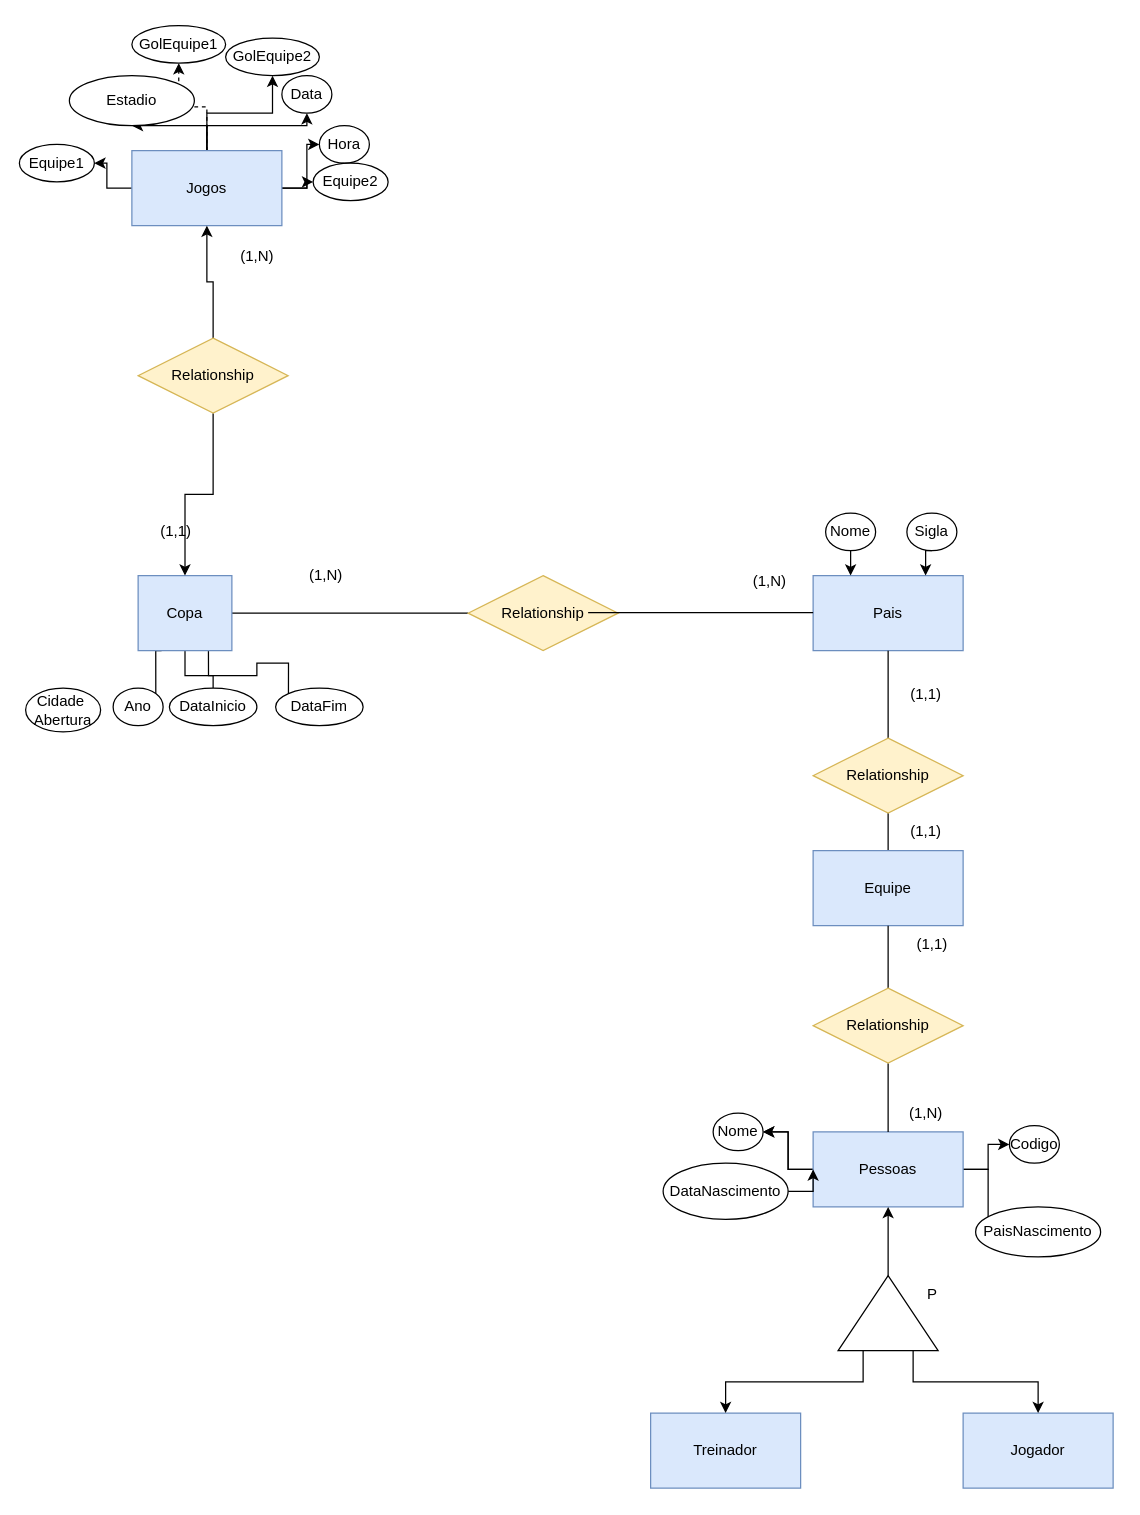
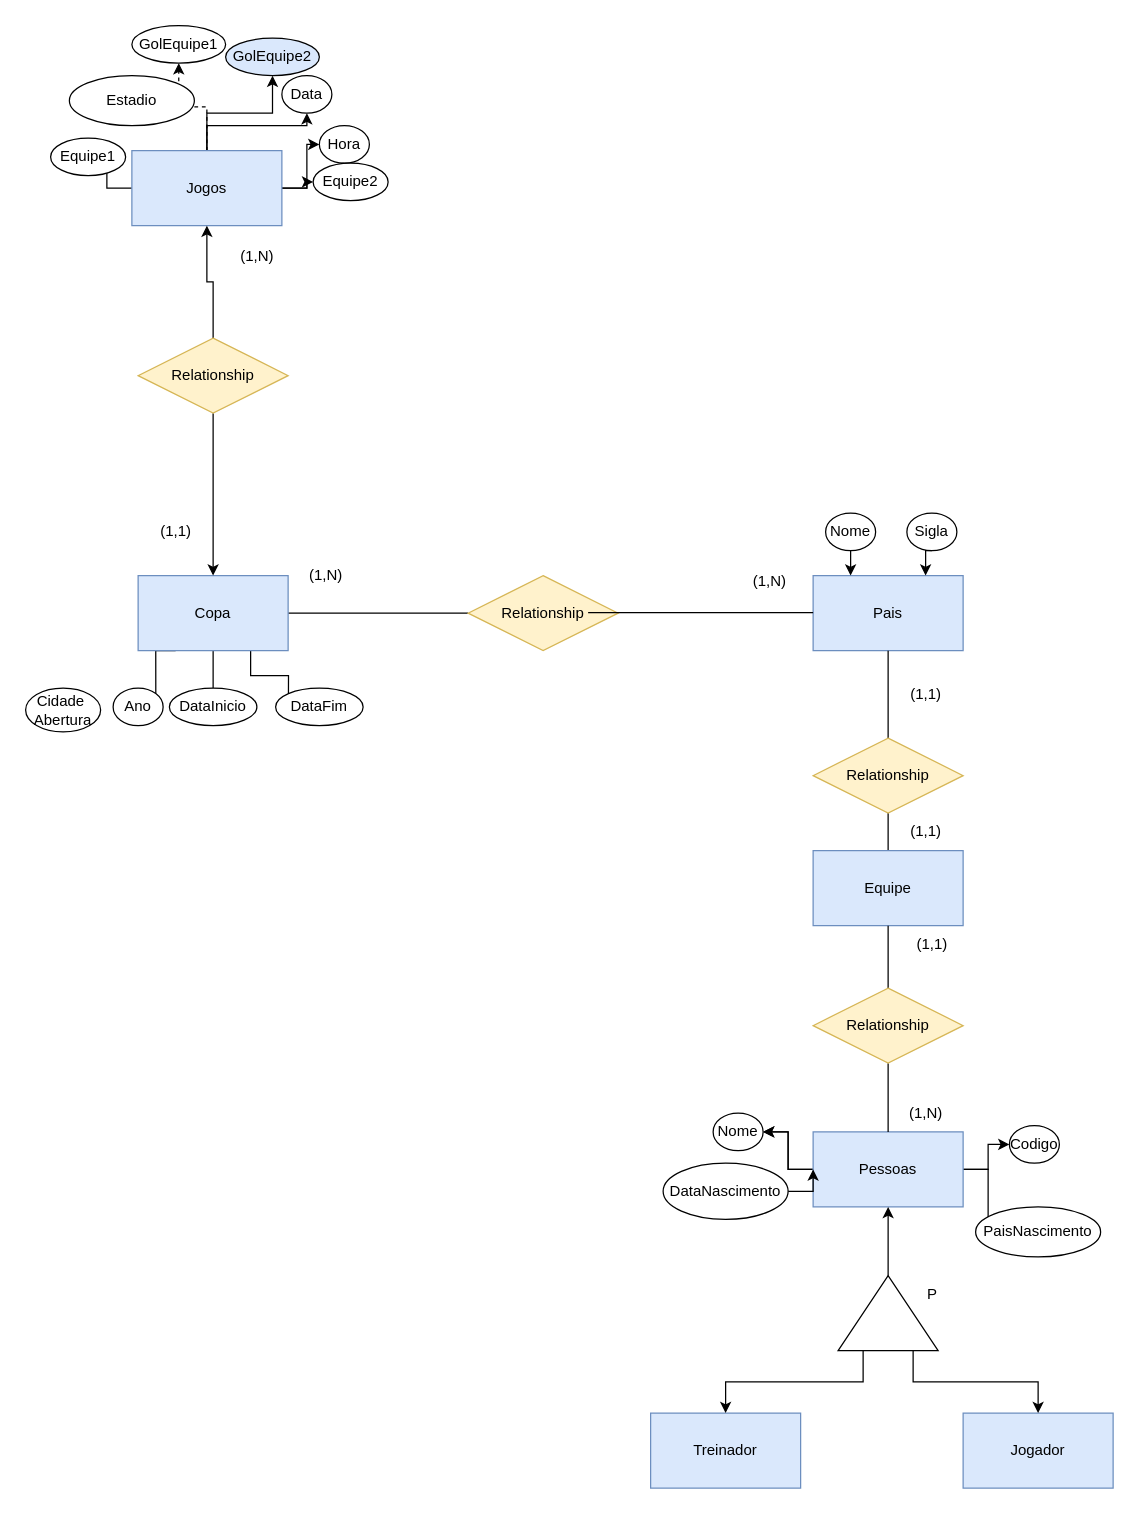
(273, 57) -> (273, 57)
(172, 126) -> none
(57, 163) -> (88, 157)
(185, 613) -> (213, 613)
